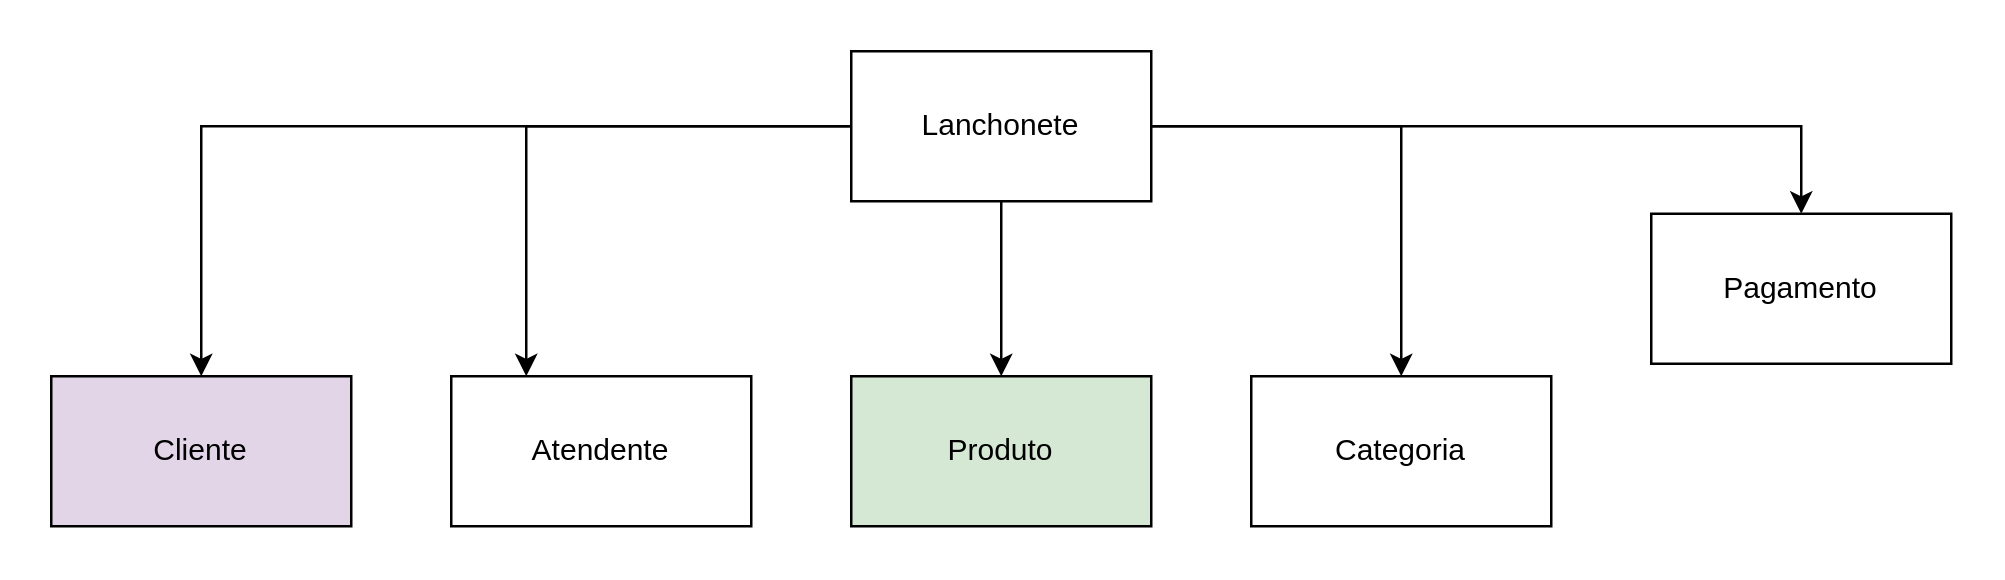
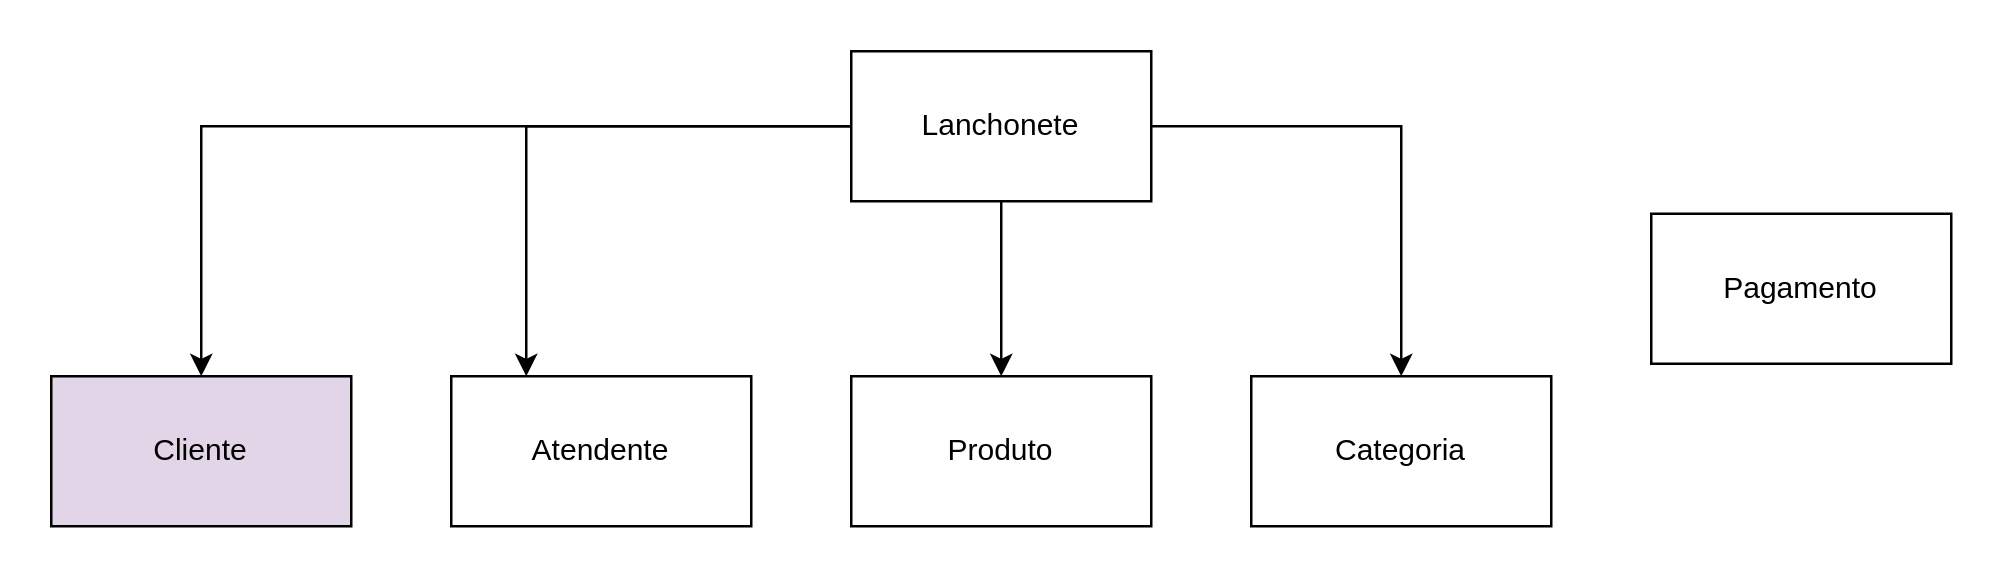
(1639, 126) -> none
(1001, 451) -> (1001, 451)
